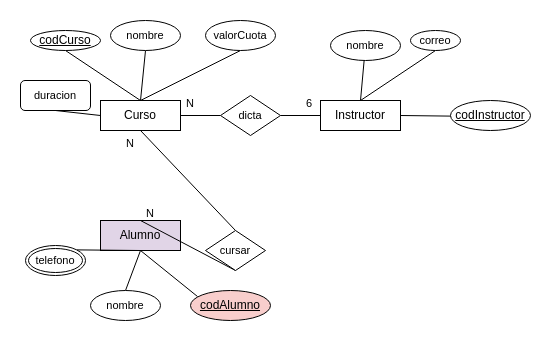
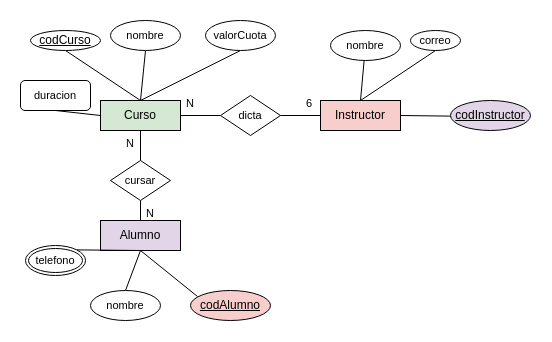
(141, 116) -> (141, 116)
(361, 116) -> (361, 116)
(491, 116) -> (491, 116)
(236, 251) -> (141, 181)
